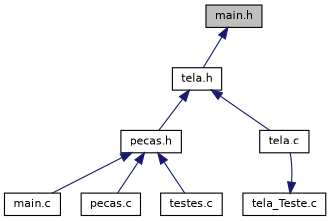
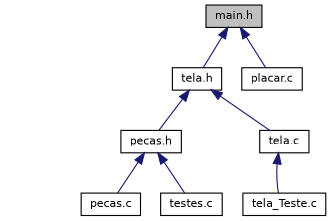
none -> (272, 79)
(292, 167) -> (277, 179)
(32, 204) -> none
